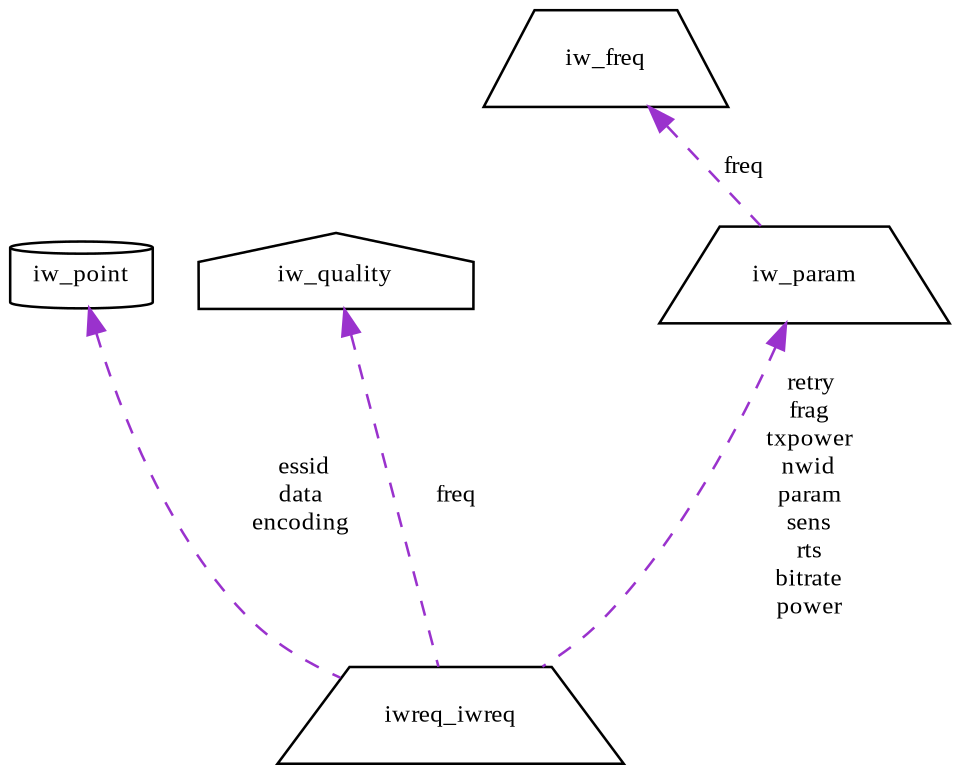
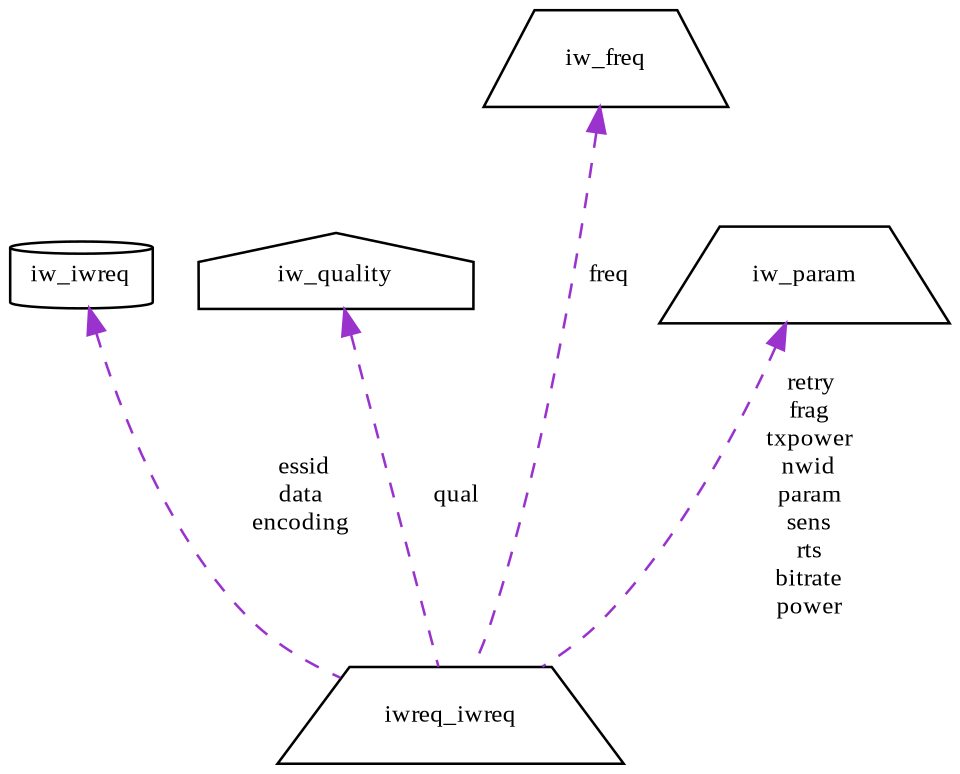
(714, 176) -> (548, 403)
(81, 275) -> (81, 275)
(454, 495) -> (454, 495)
